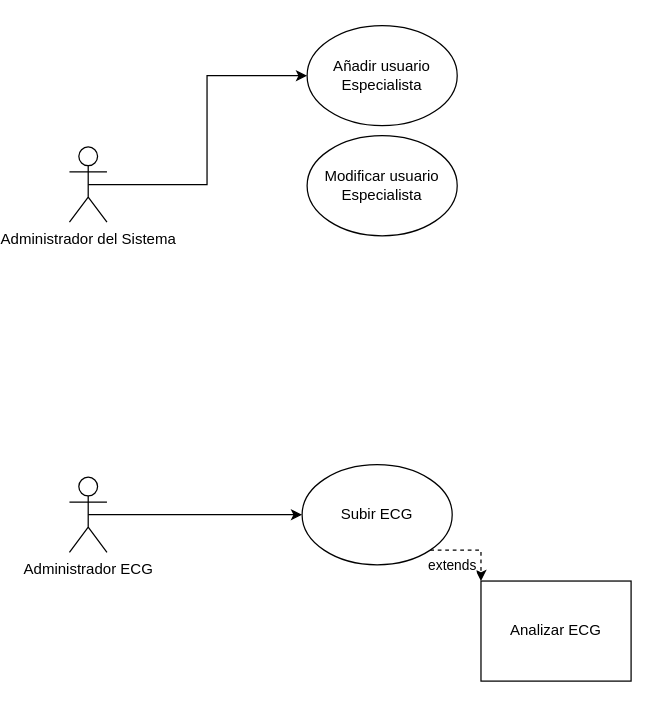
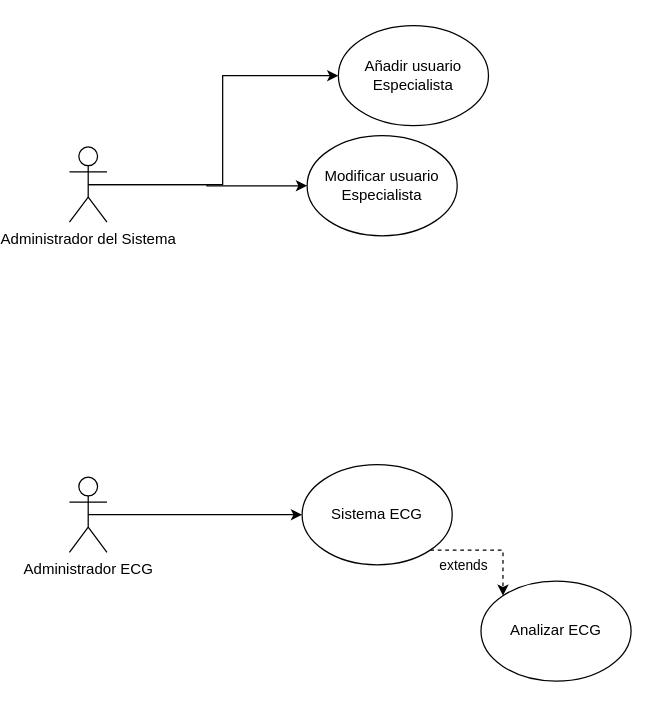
(382, 76) -> (413, 76)
none -> (261, 186)
(377, 514) -> (377, 514)
(556, 631) -> (556, 631)
